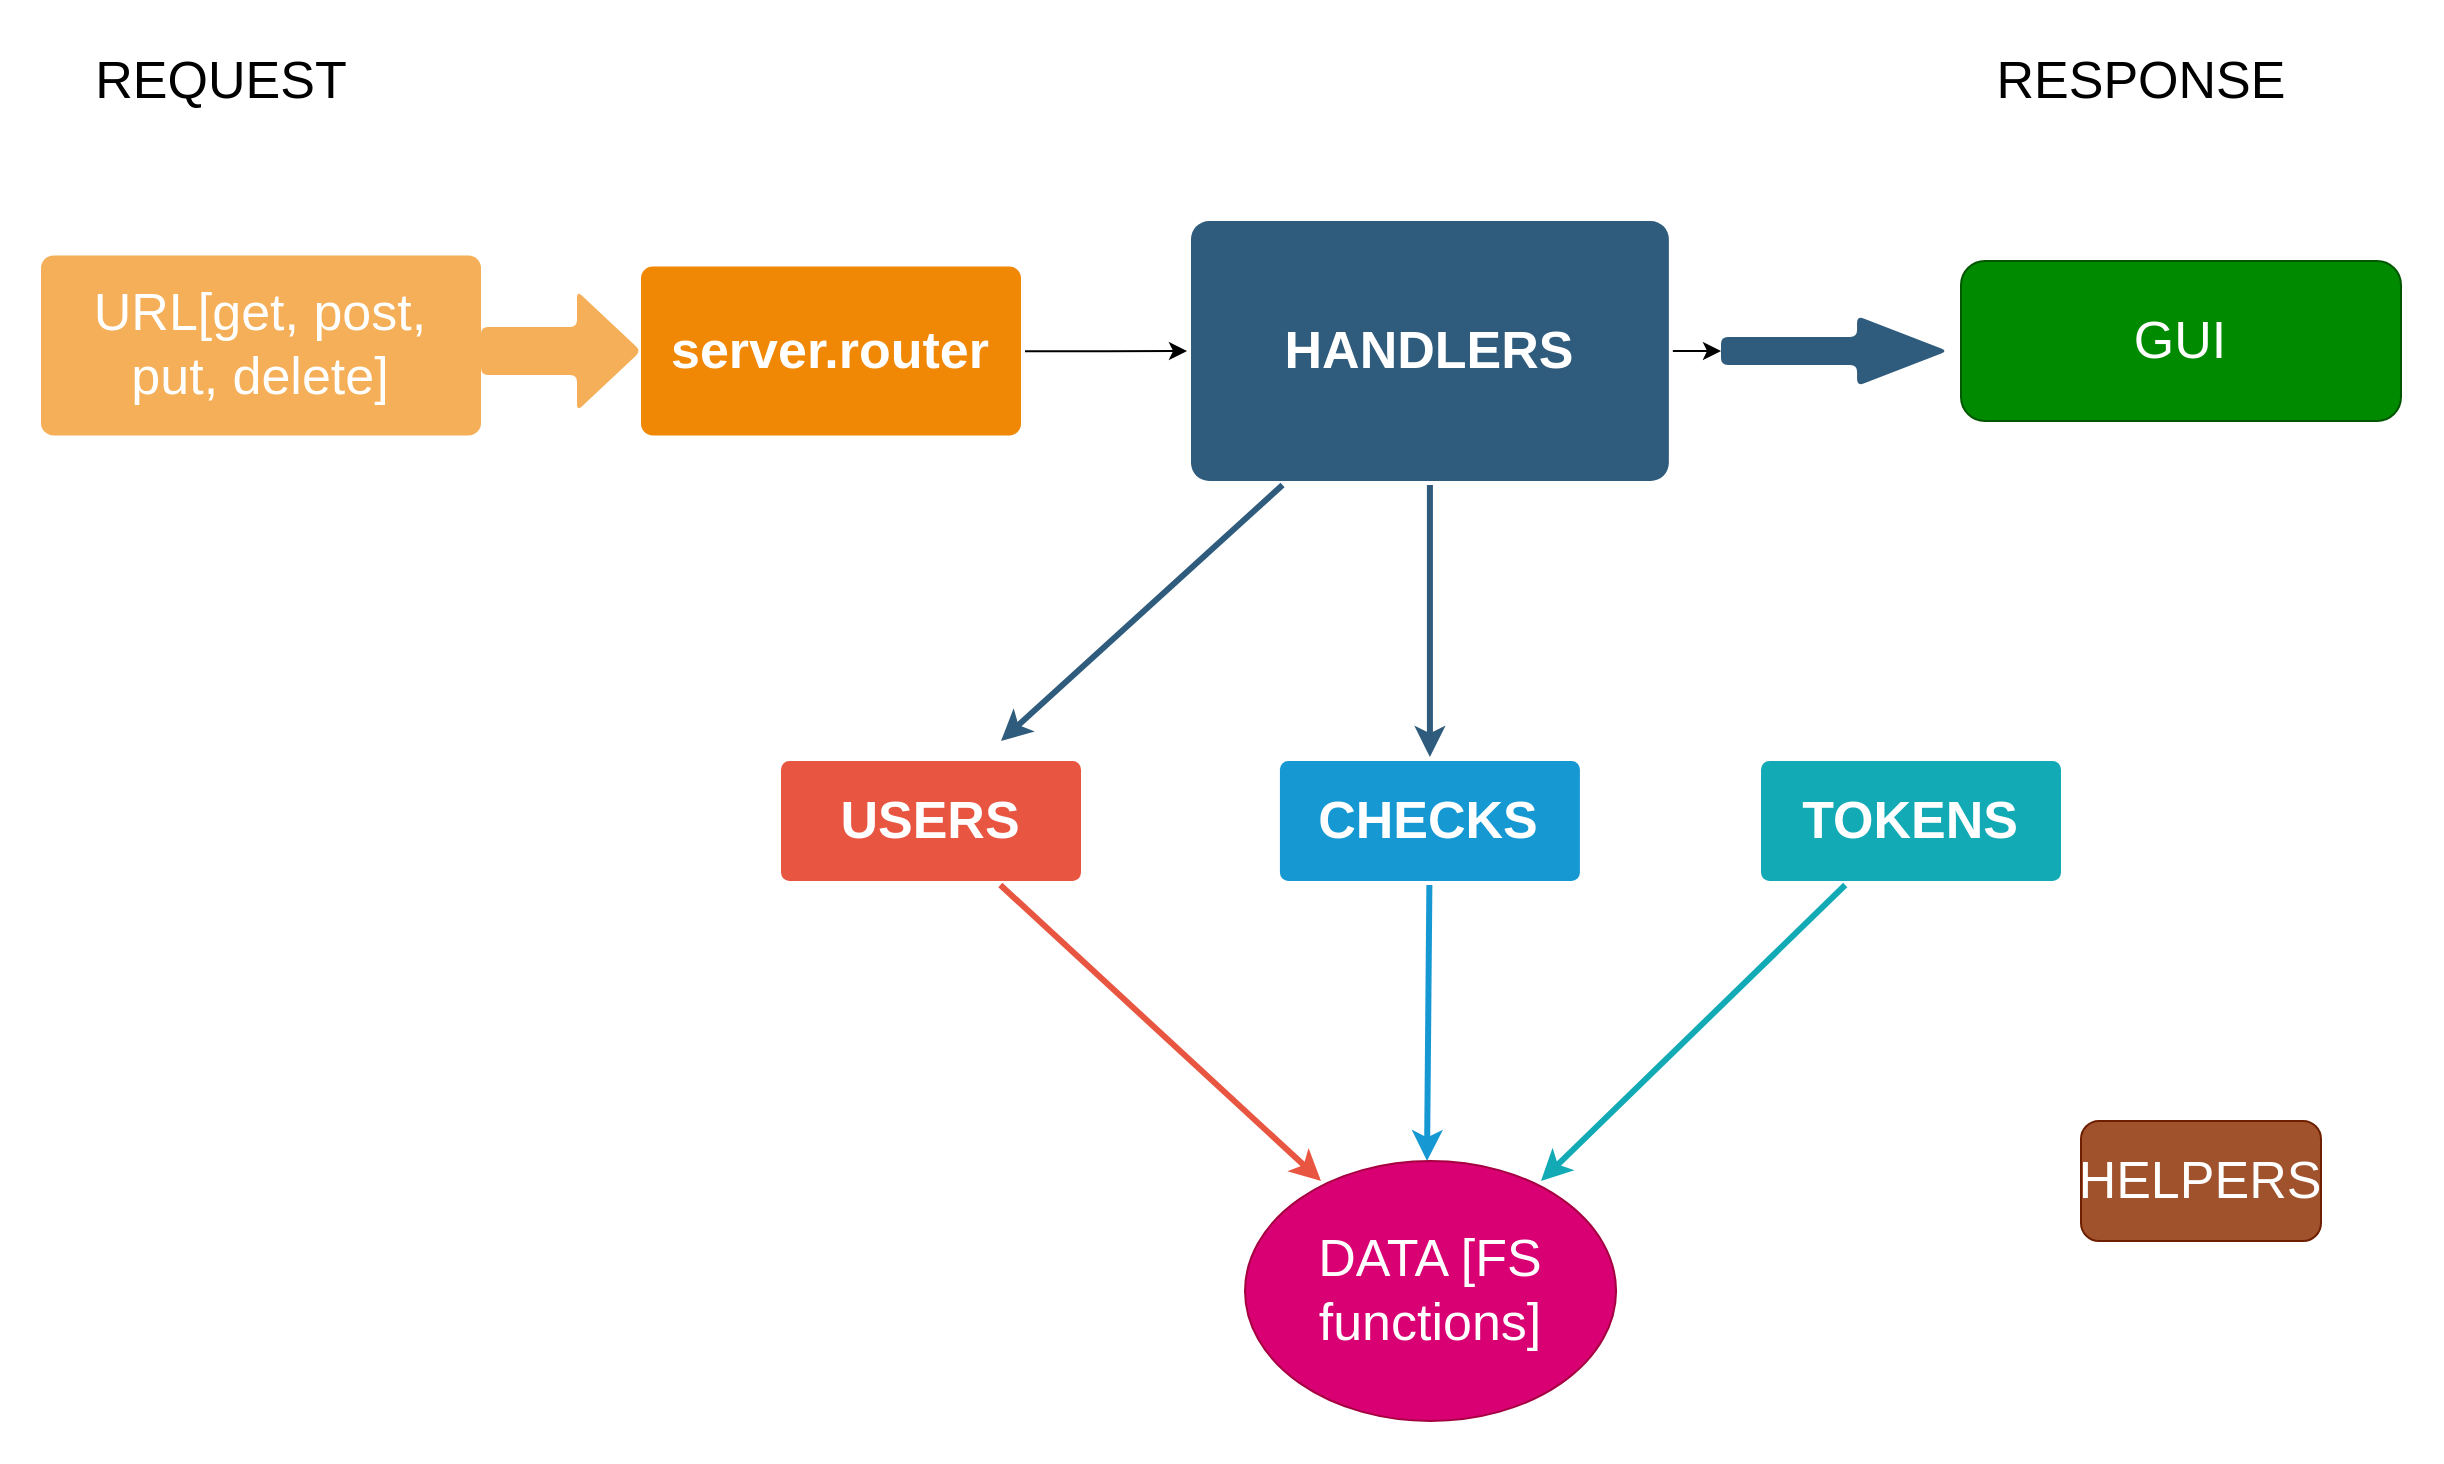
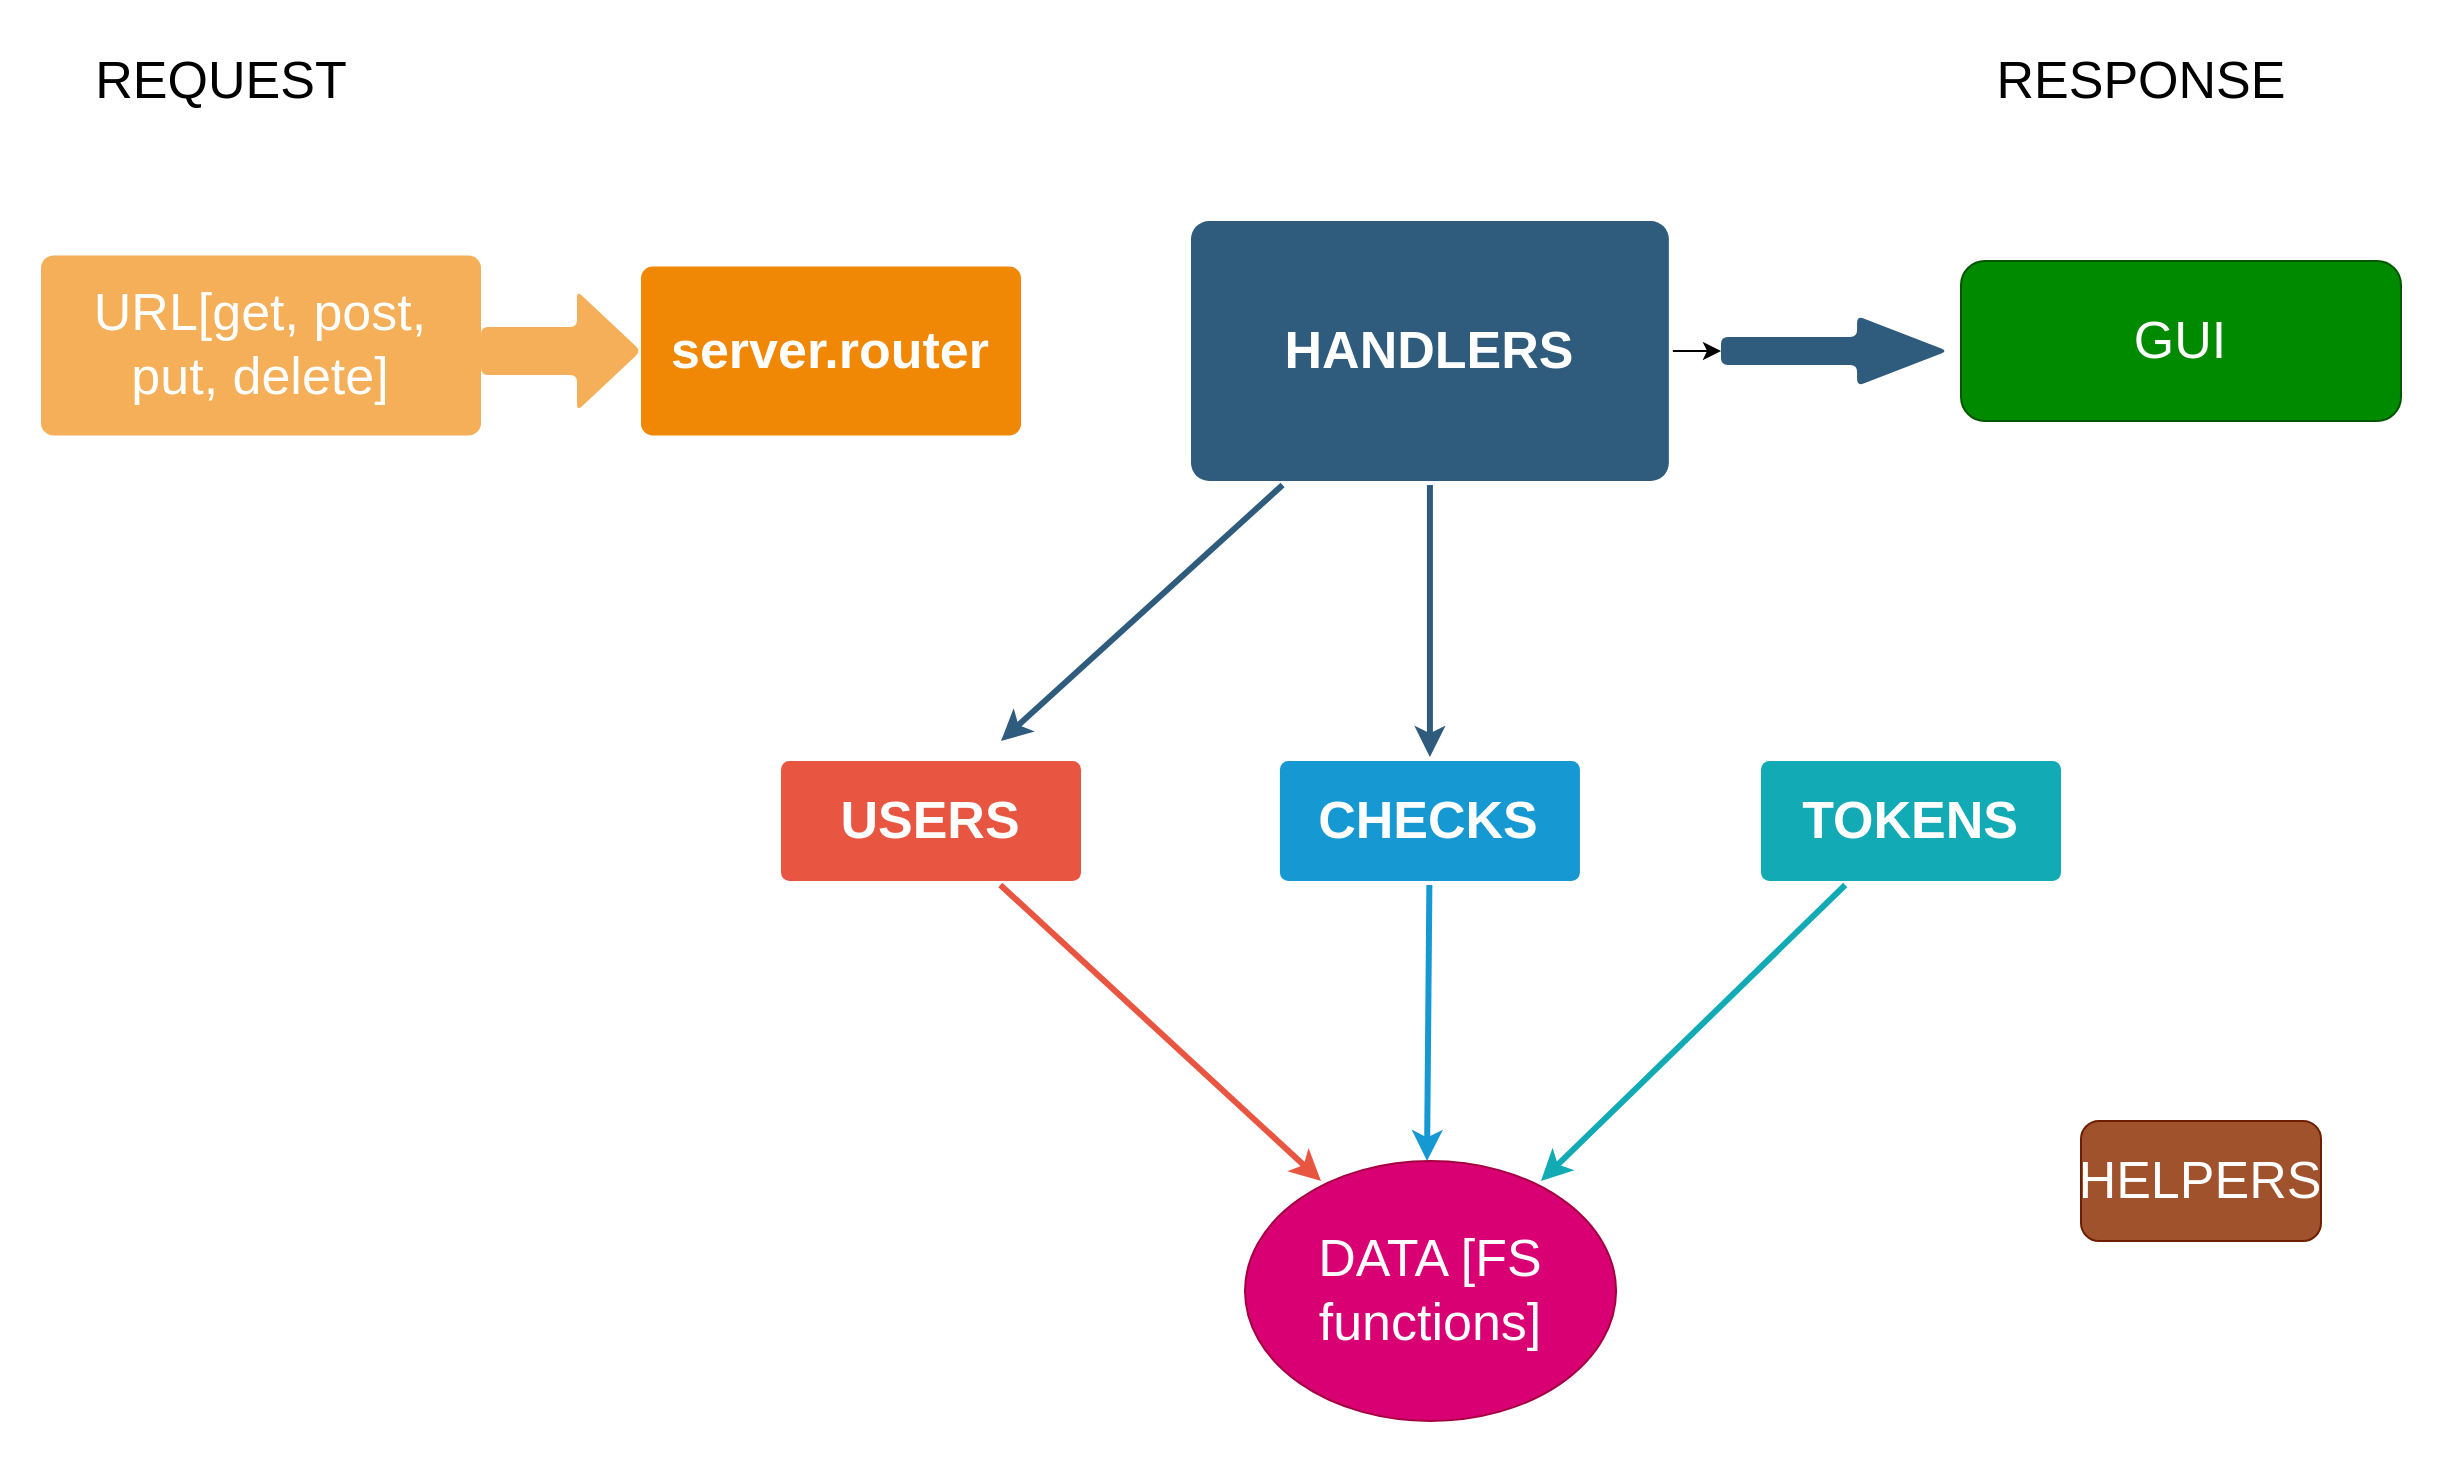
(1099, 351) -> none
